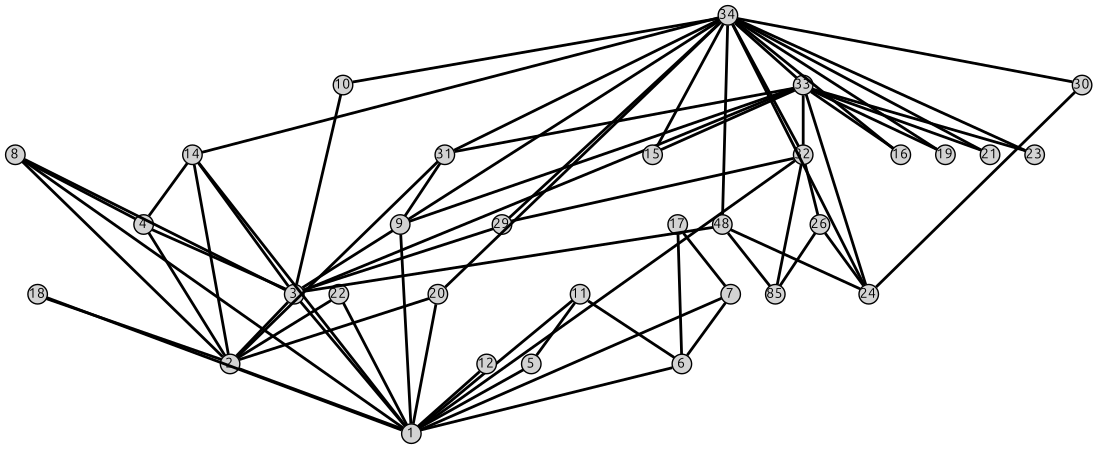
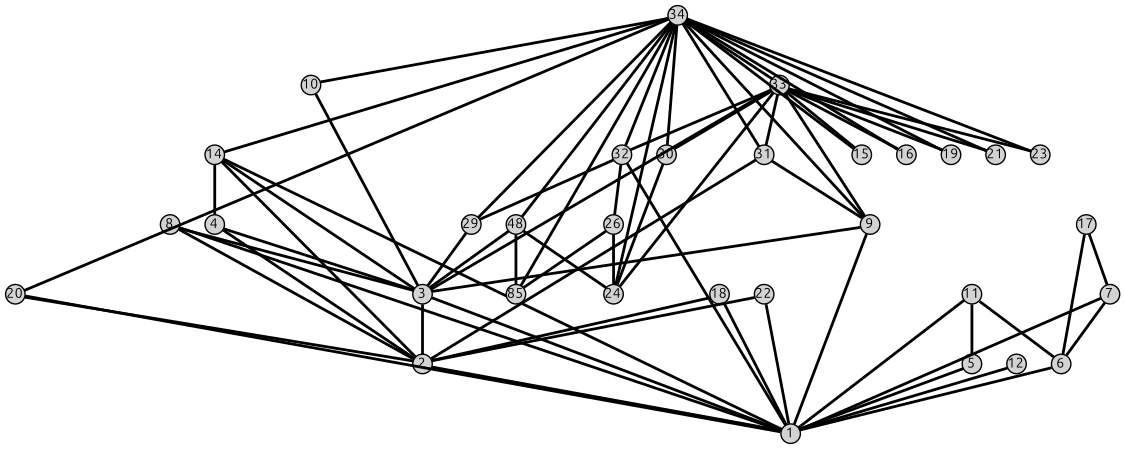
none -> (723, 120)
(79, 190) -> none
(789, 224) -> (597, 155)
